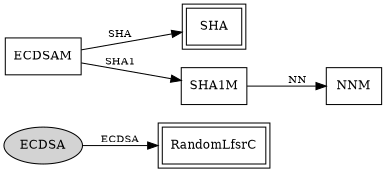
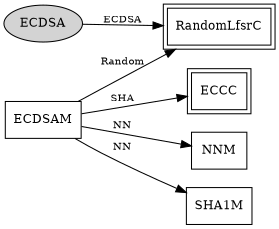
(214, 27) -> (219, 91)
(120, 62) -> (123, 147)
none -> (122, 78)
(281, 86) -> (131, 135)
